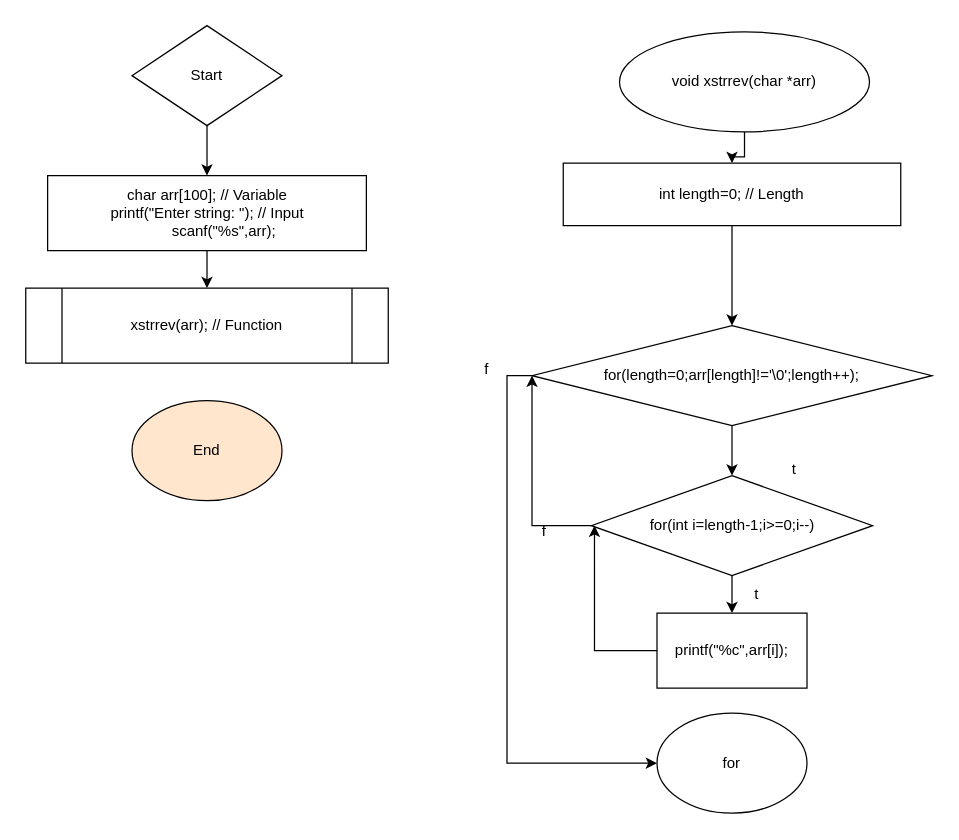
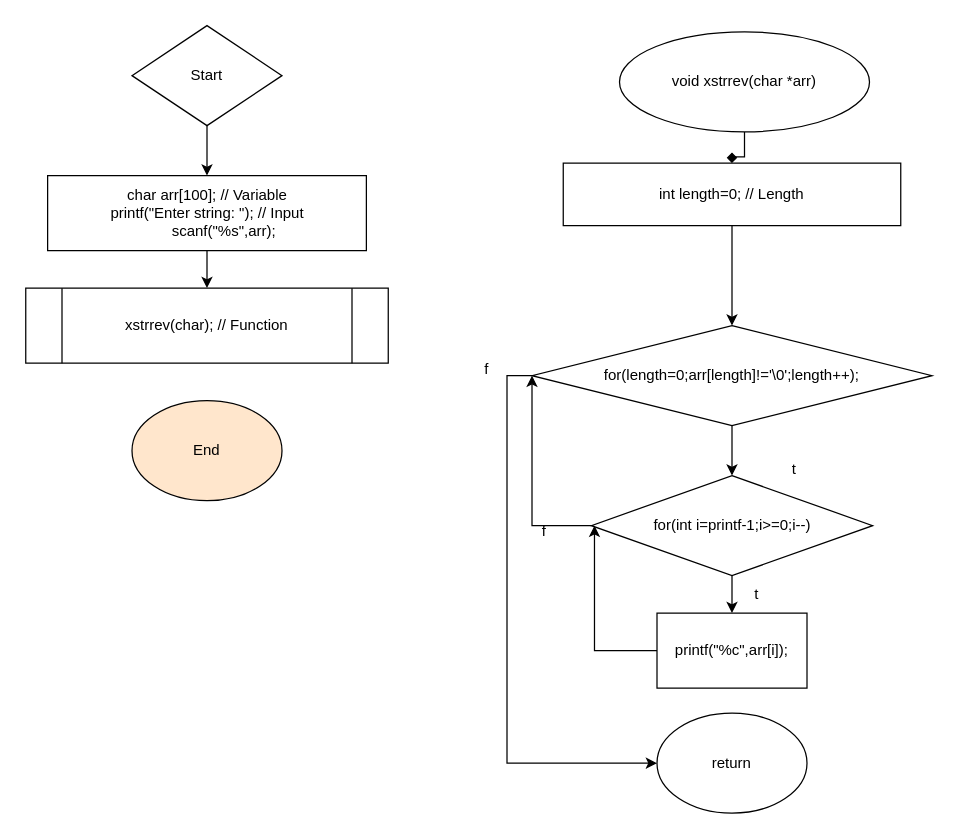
(735, 157) -> (734, 157)
(207, 326) -> (207, 326)
(733, 526) -> (733, 526)
(732, 763) -> (732, 763)
